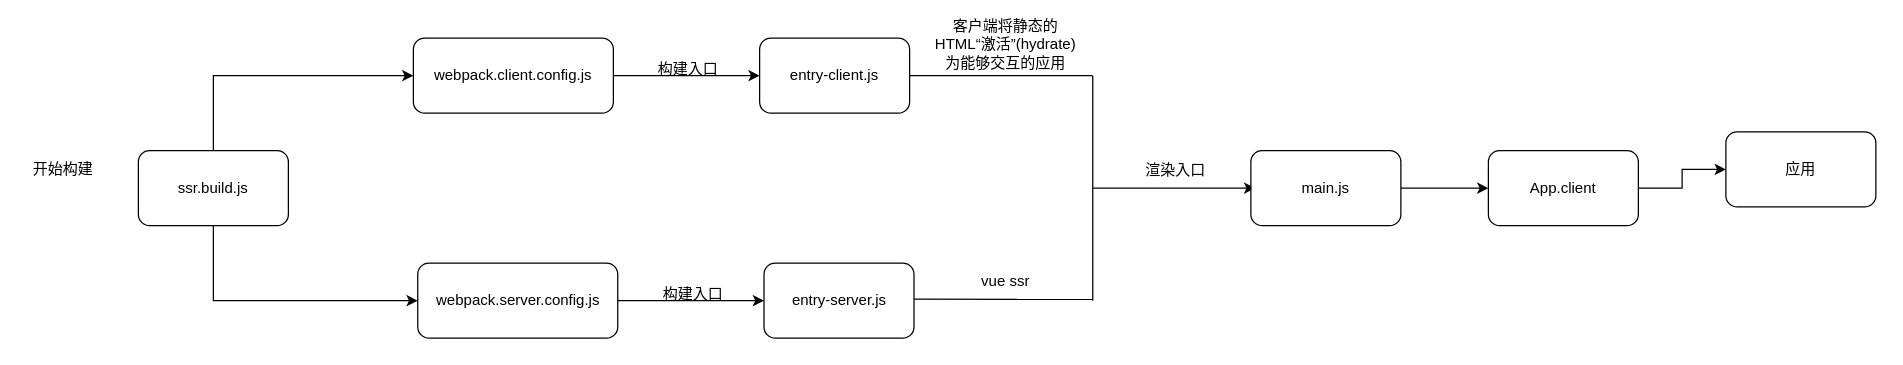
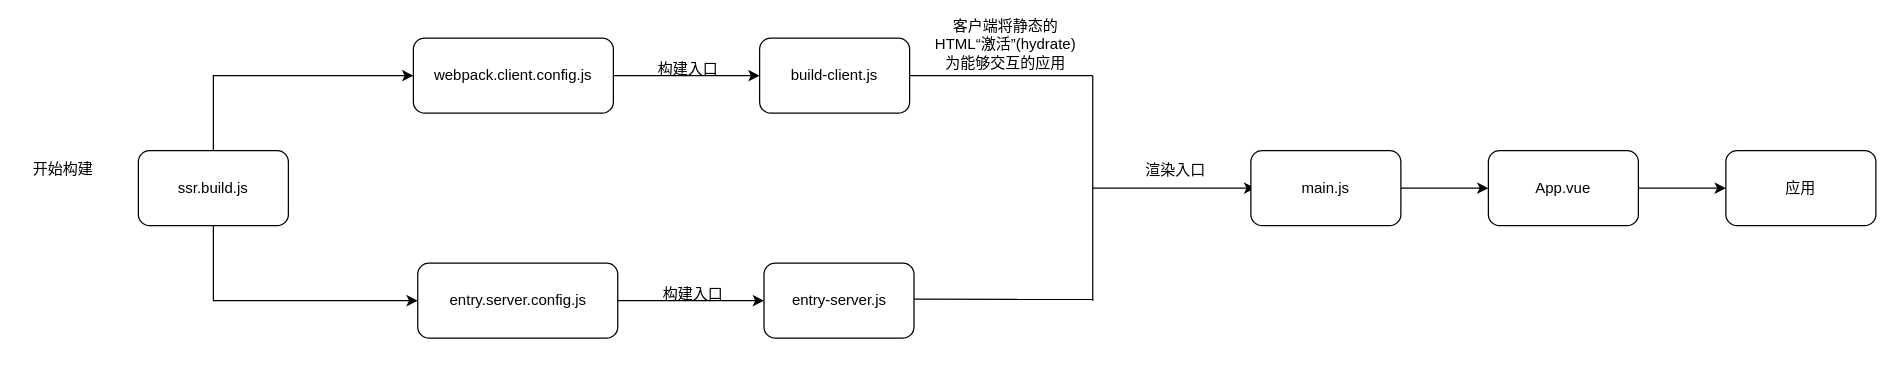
(834, 76) -> (834, 76)
(1801, 169) -> (1801, 188)
(1563, 188) -> (1563, 188)
(1005, 282) -> none
(518, 301) -> (518, 301)
